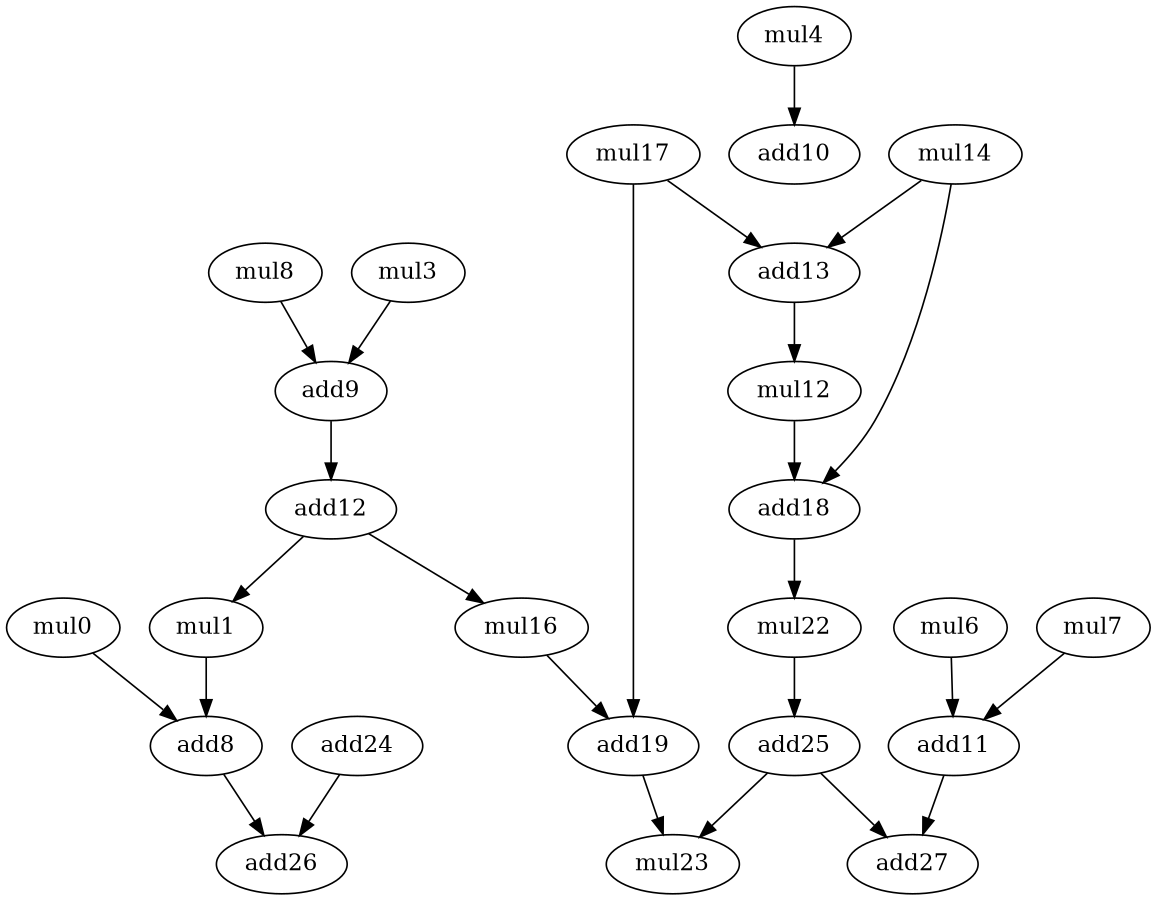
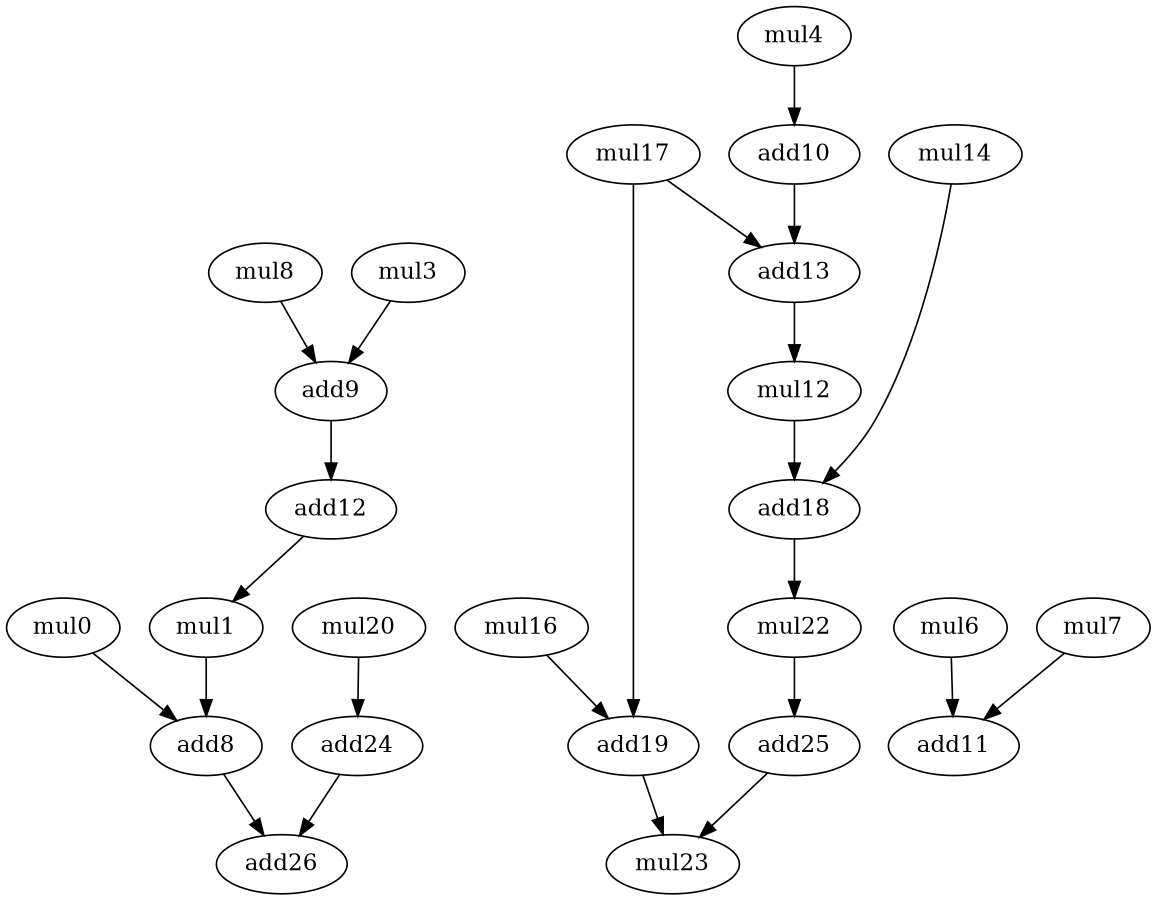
(881, 209) -> (794, 206)
(419, 564) -> none
none -> (359, 628)
(913, 864) -> none
